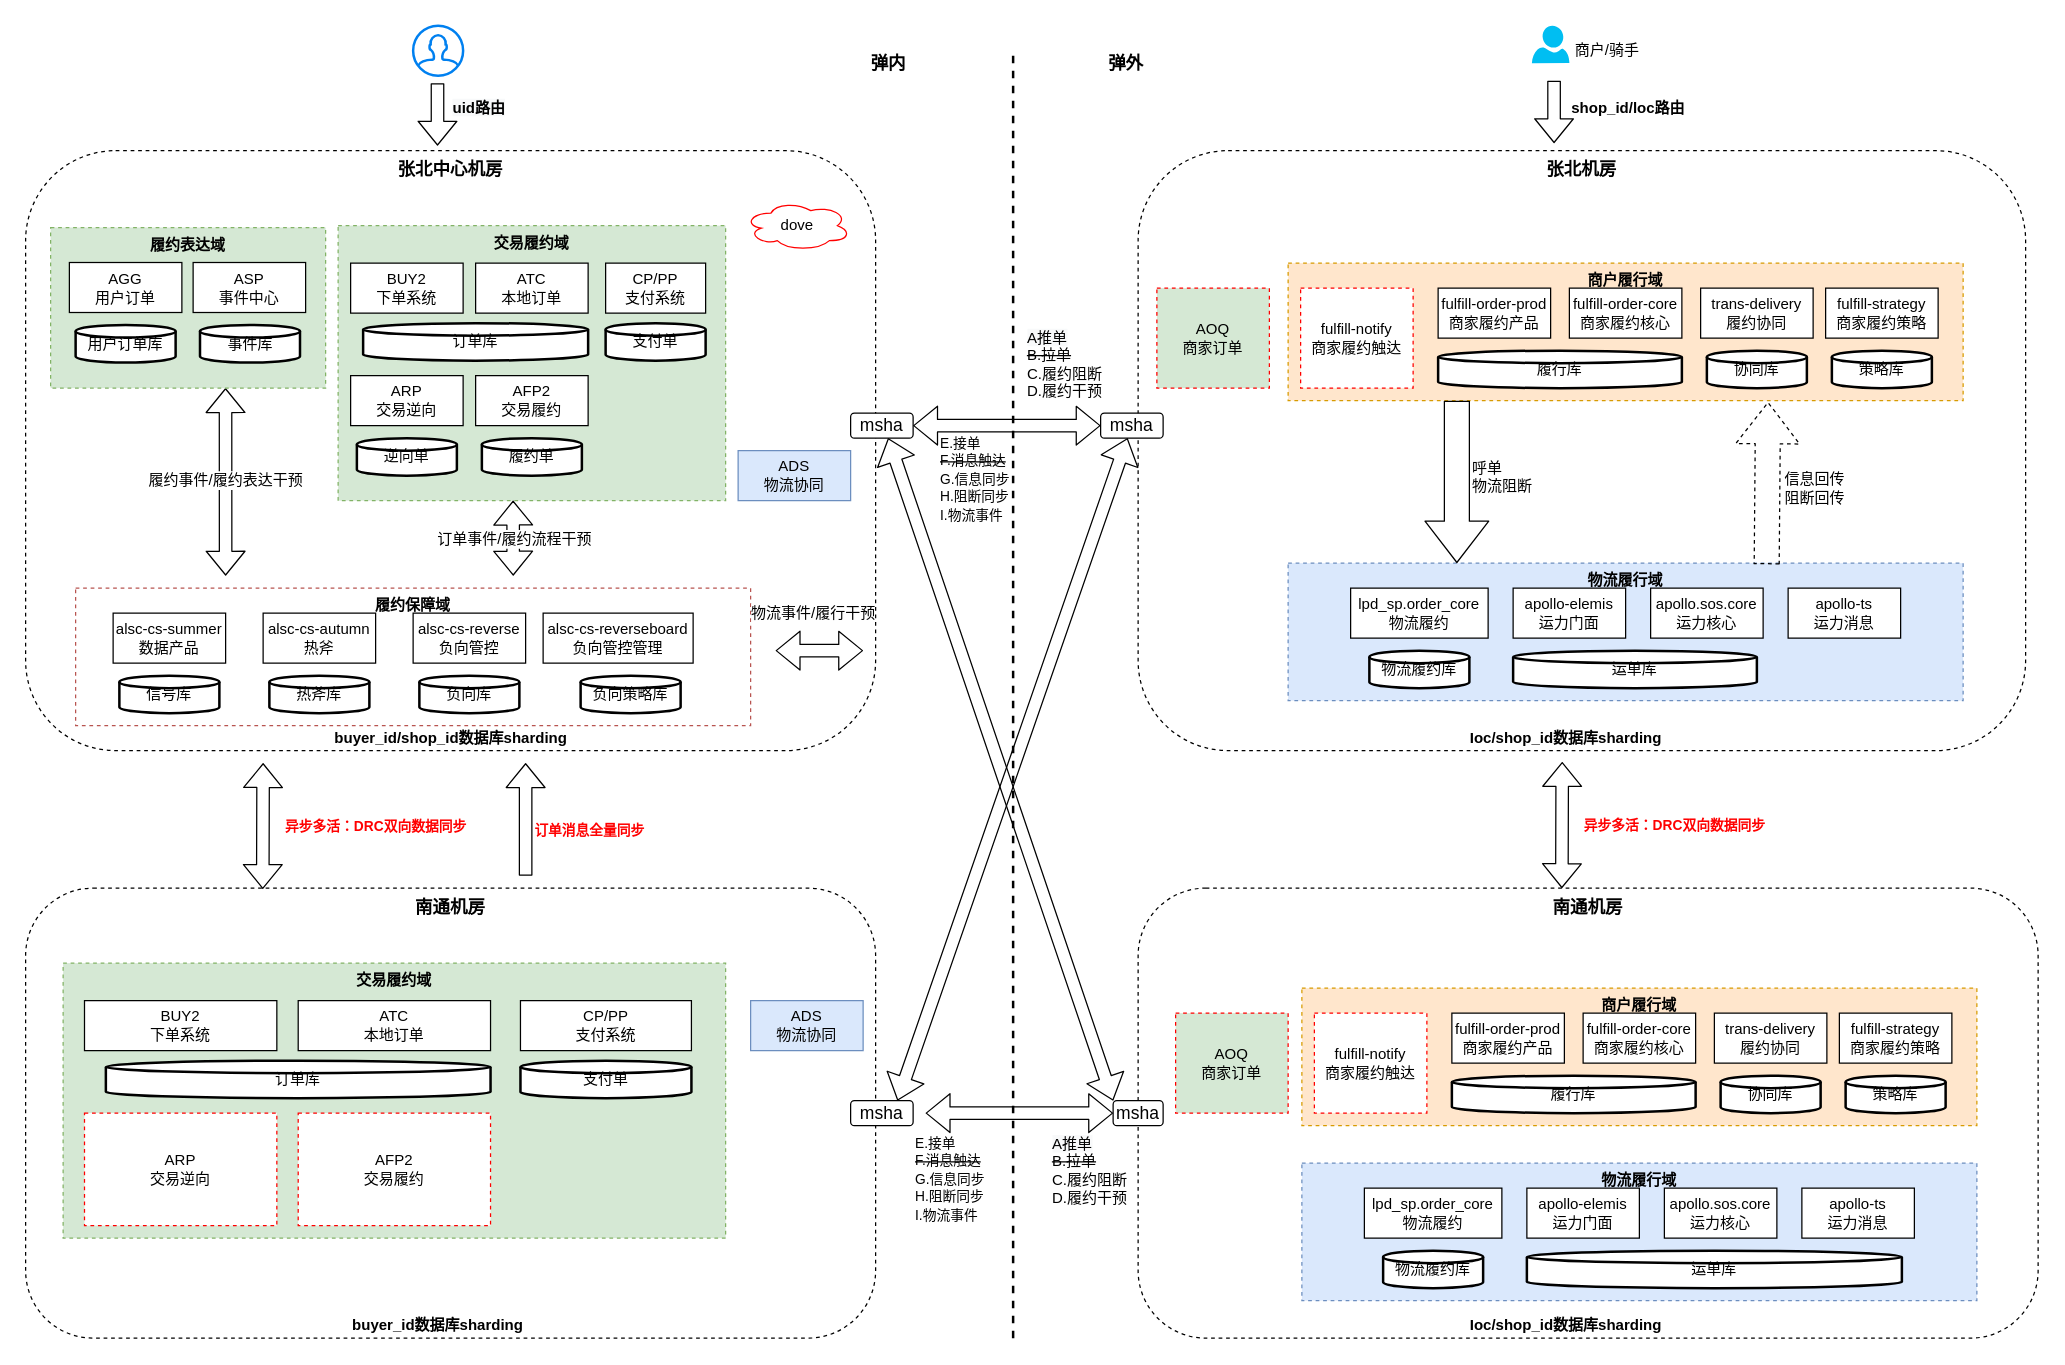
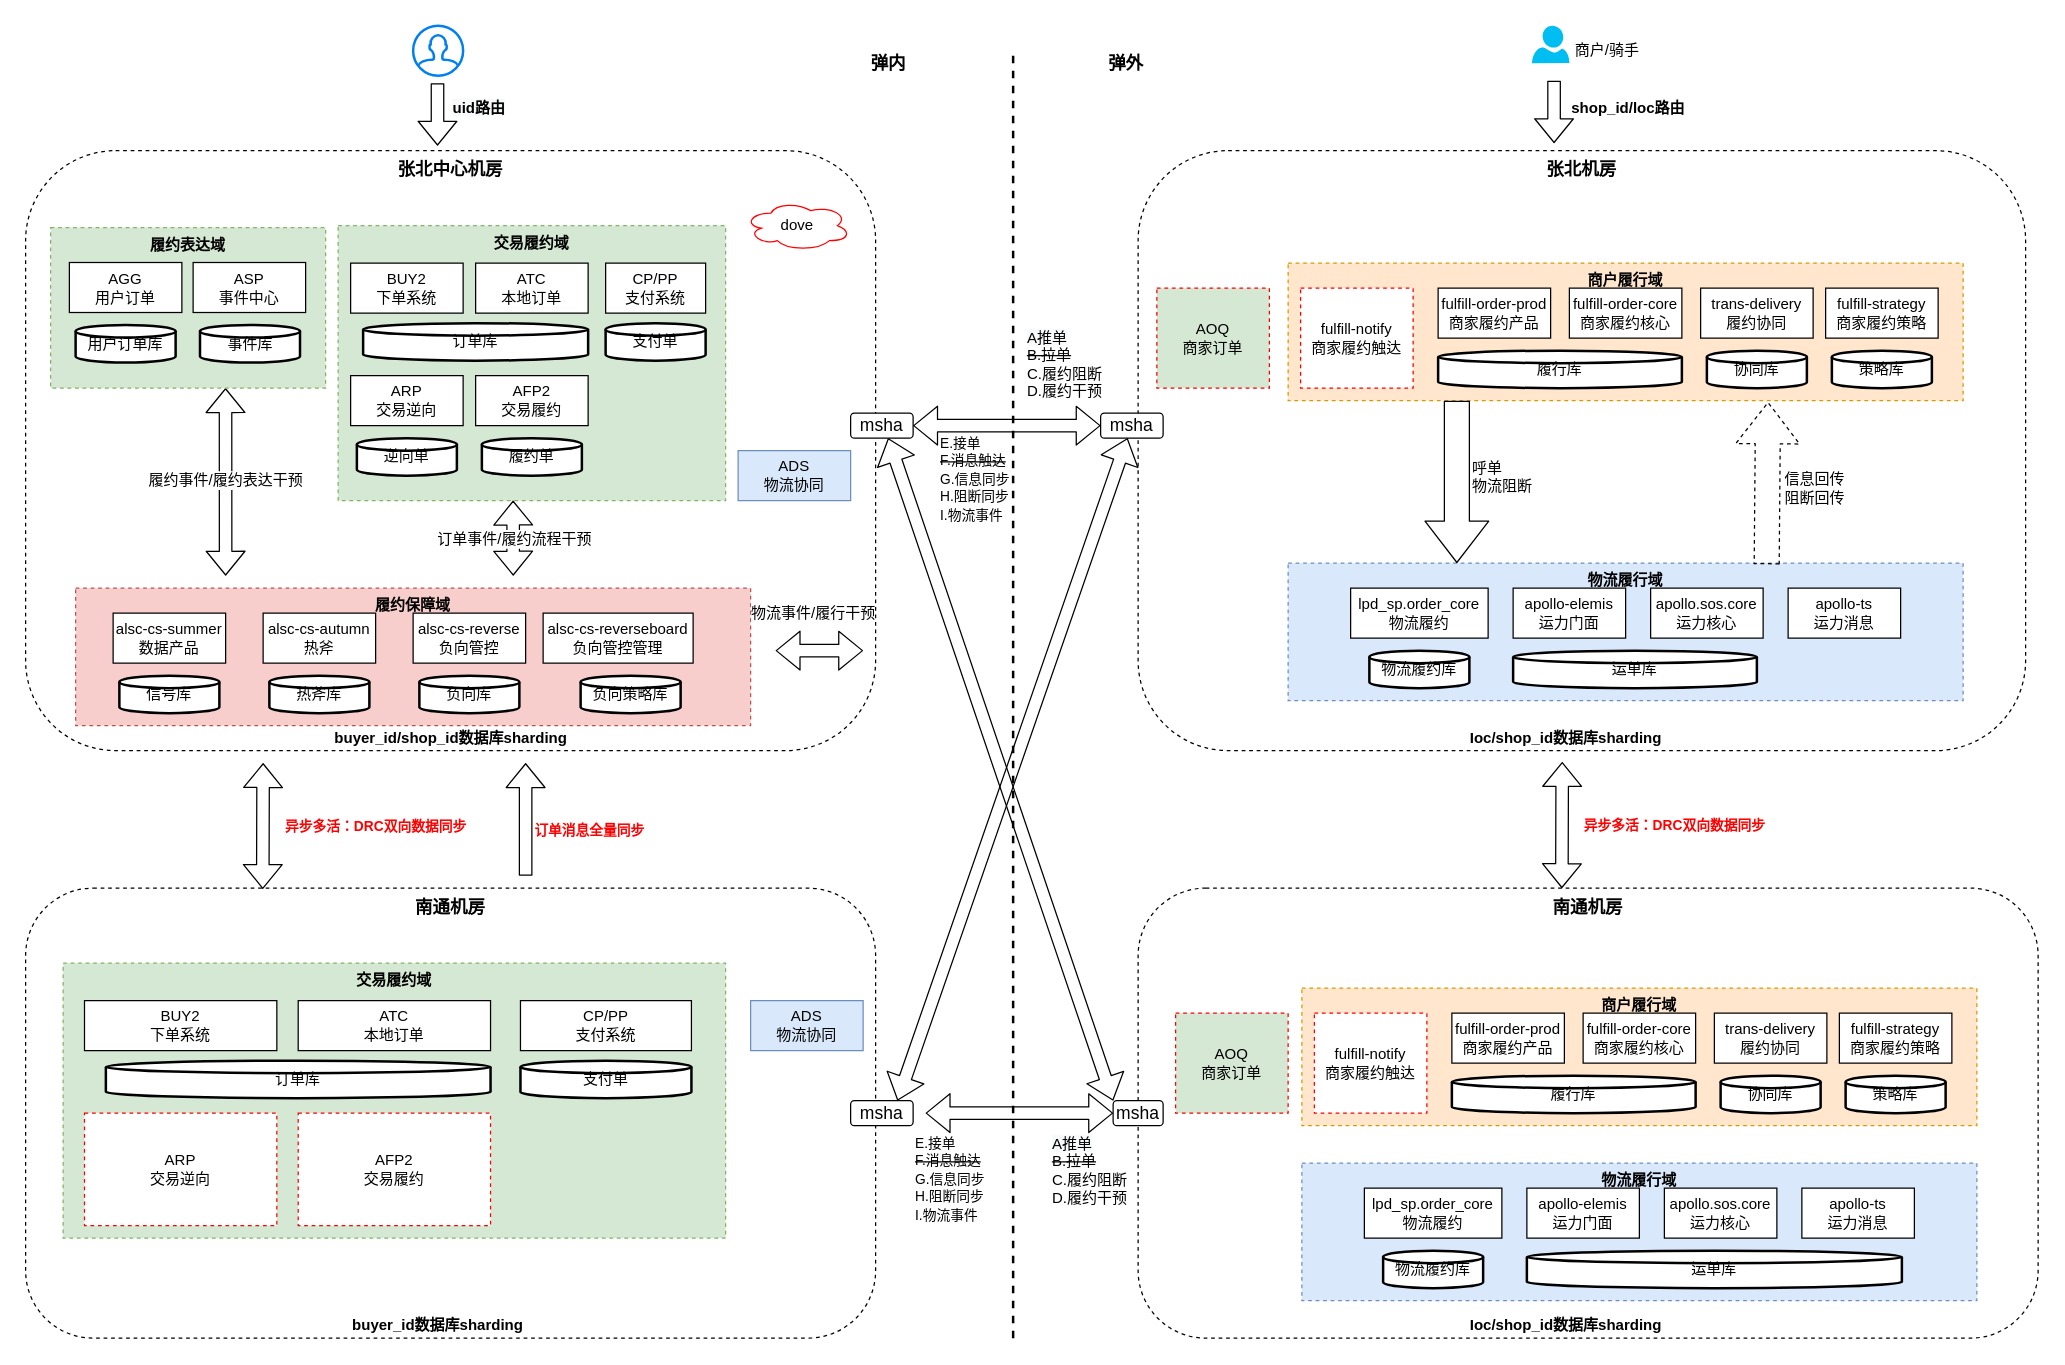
(413, 606) -> (413, 606)
